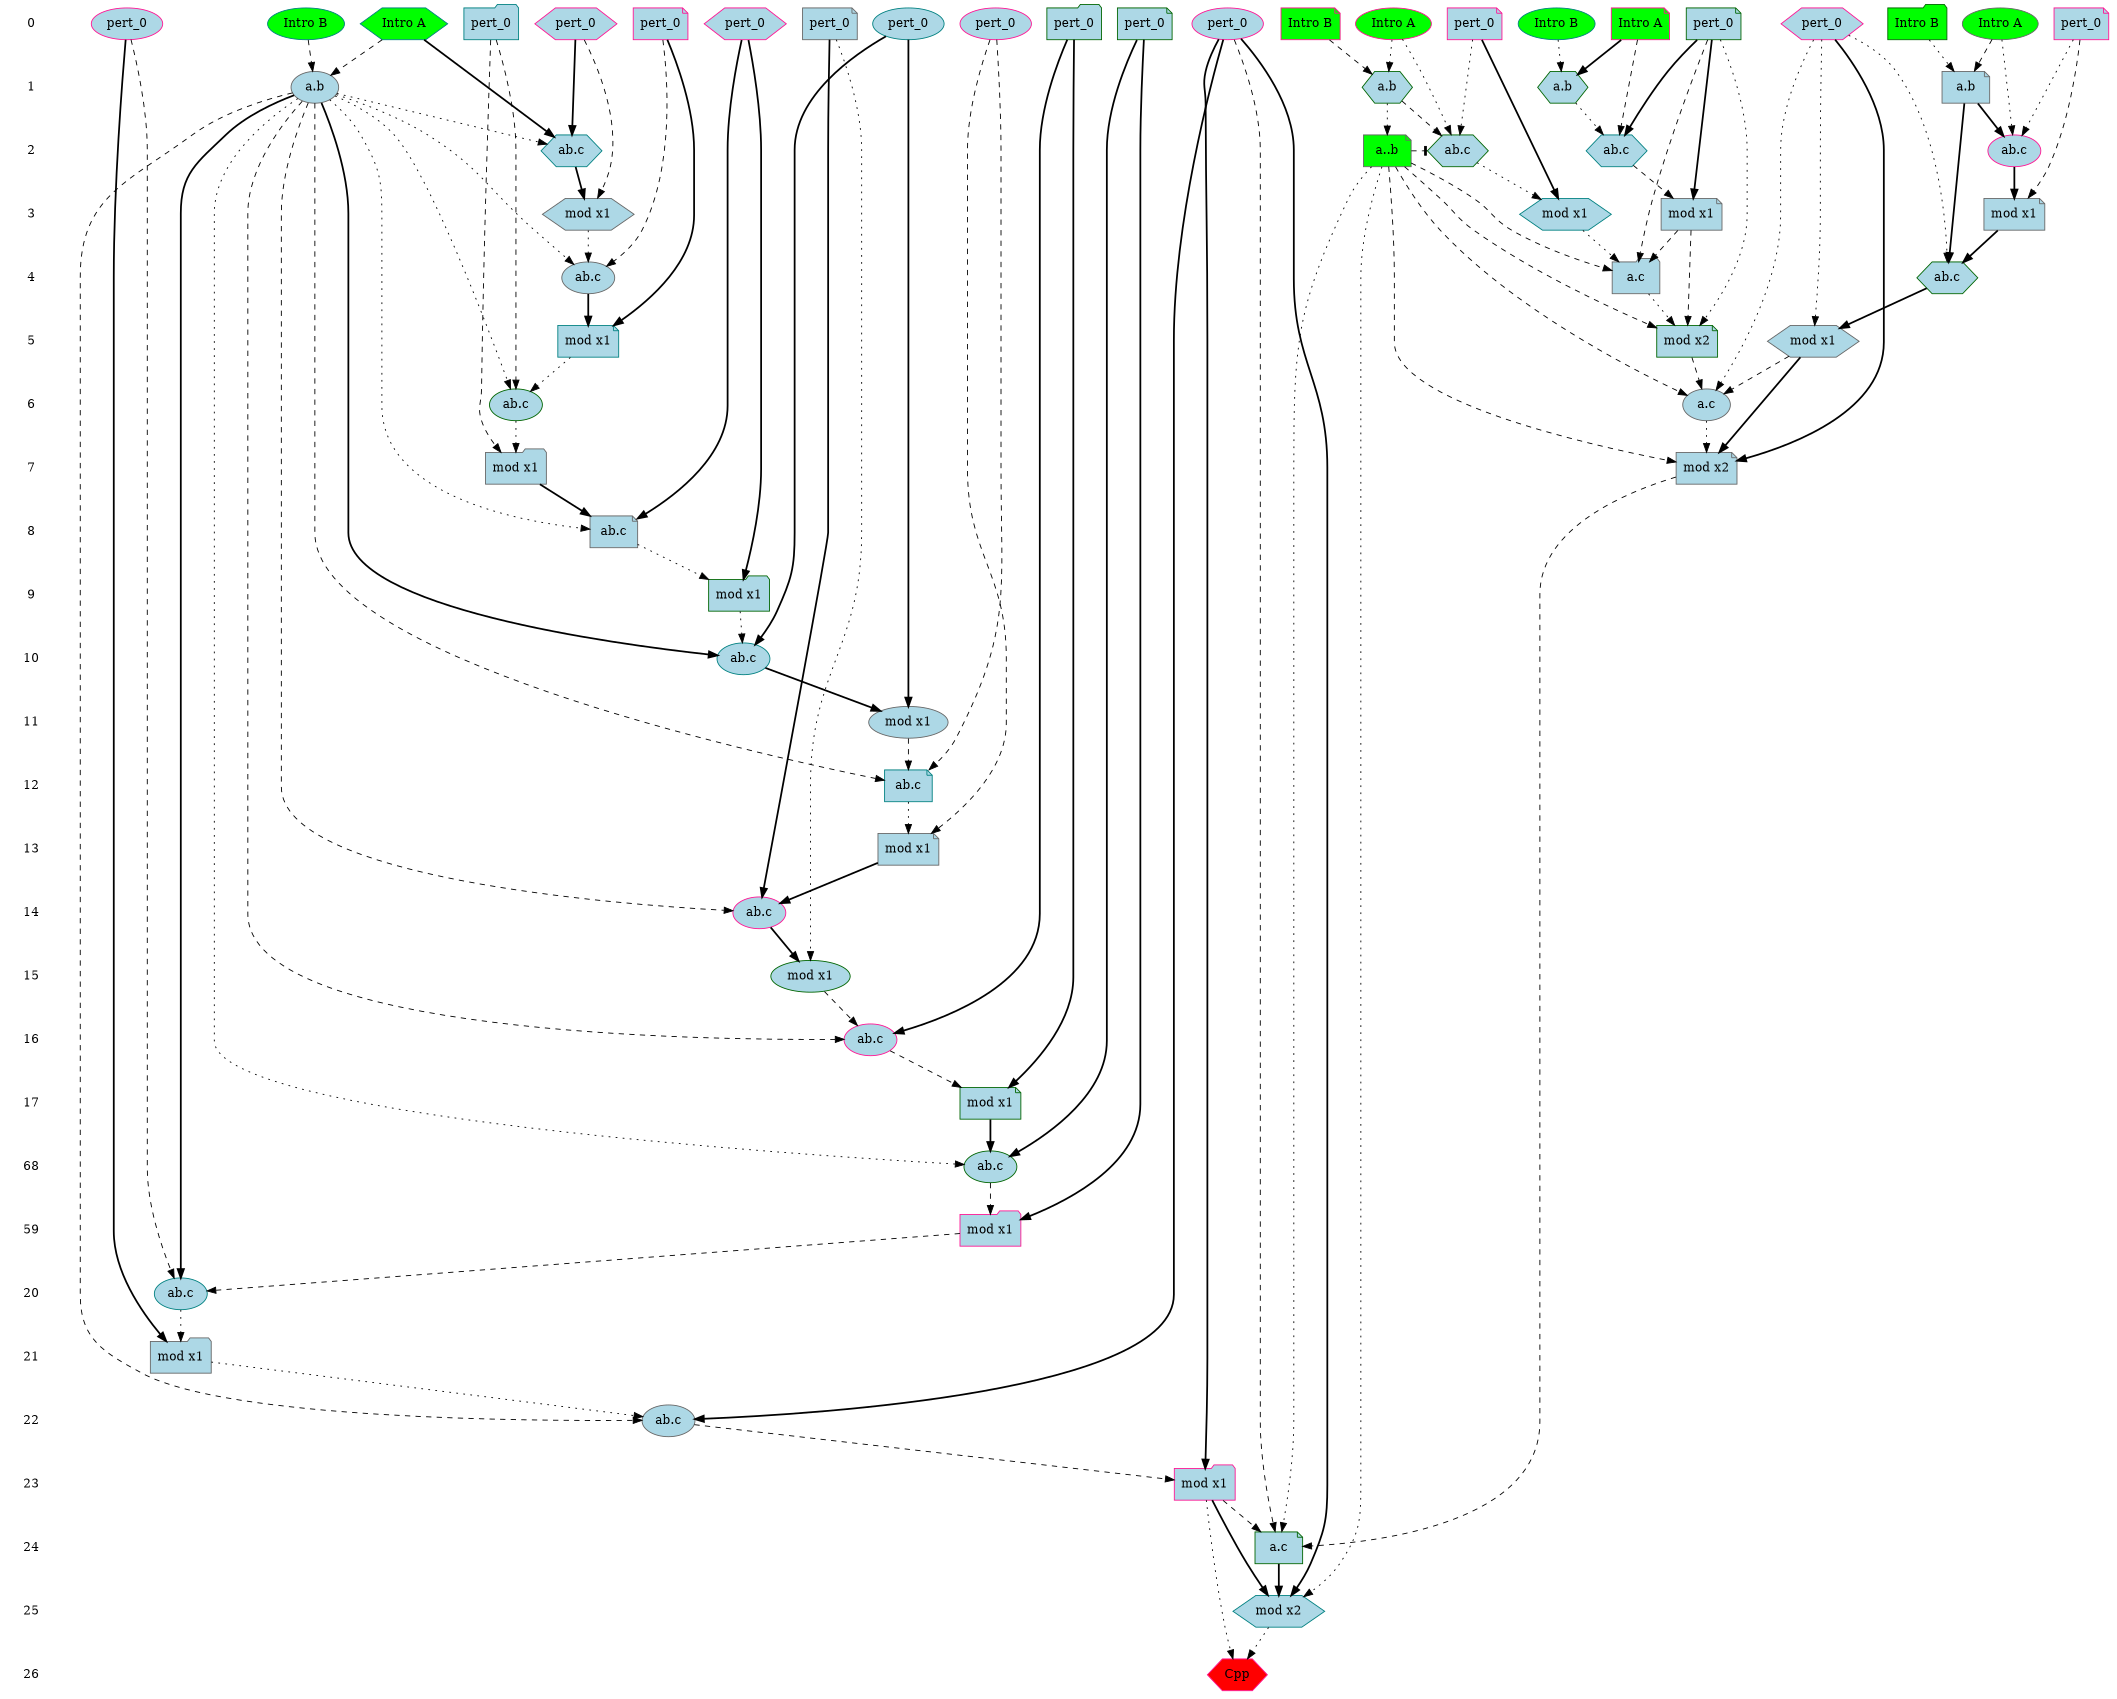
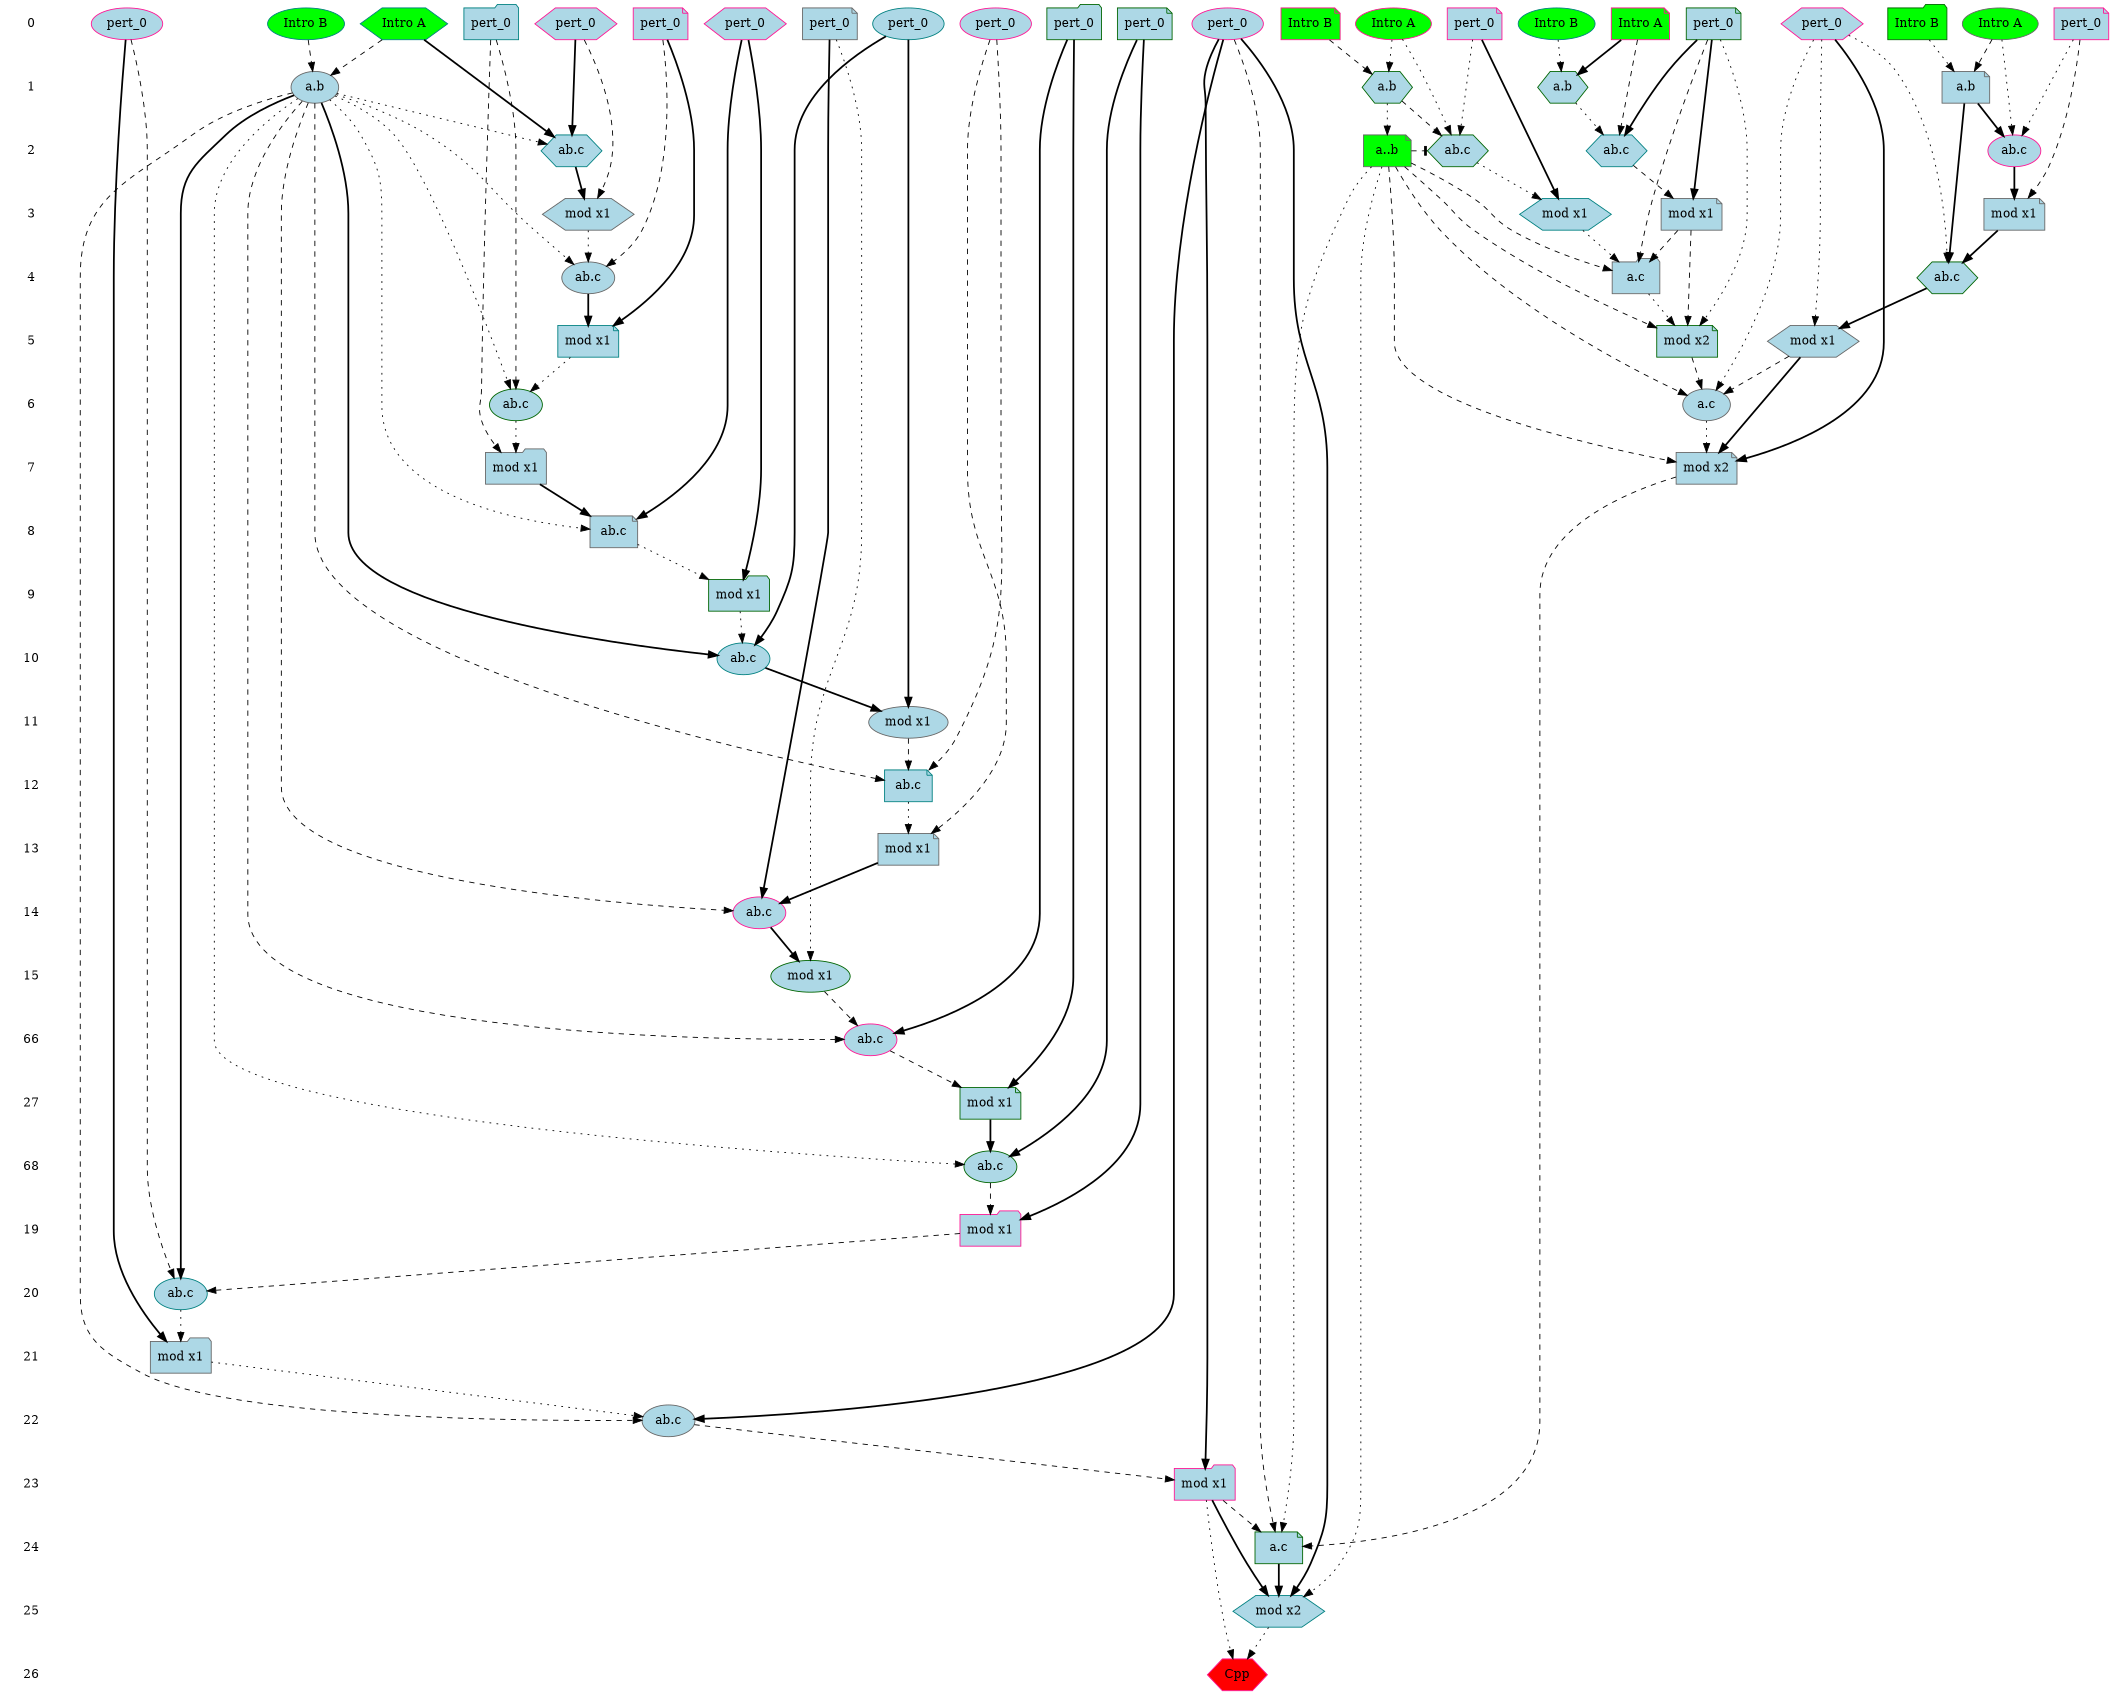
(32, 1040) -> (32, 1040)
(32, 1103) -> (32, 1103)
(32, 1230) -> (32, 1230)
